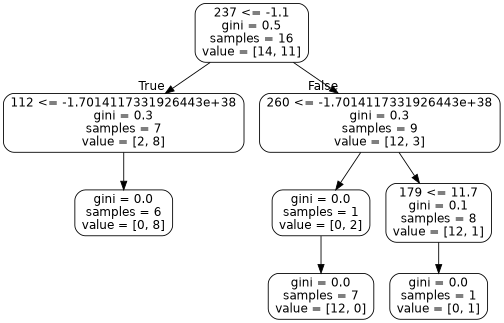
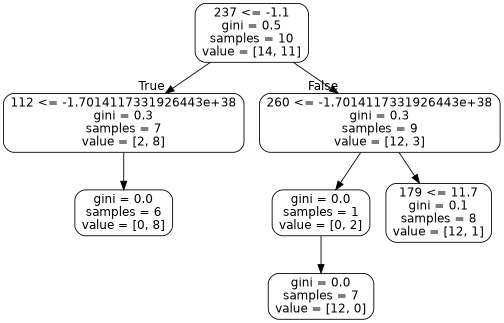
(252, 33) -> (252, 33)
(439, 296) -> none
